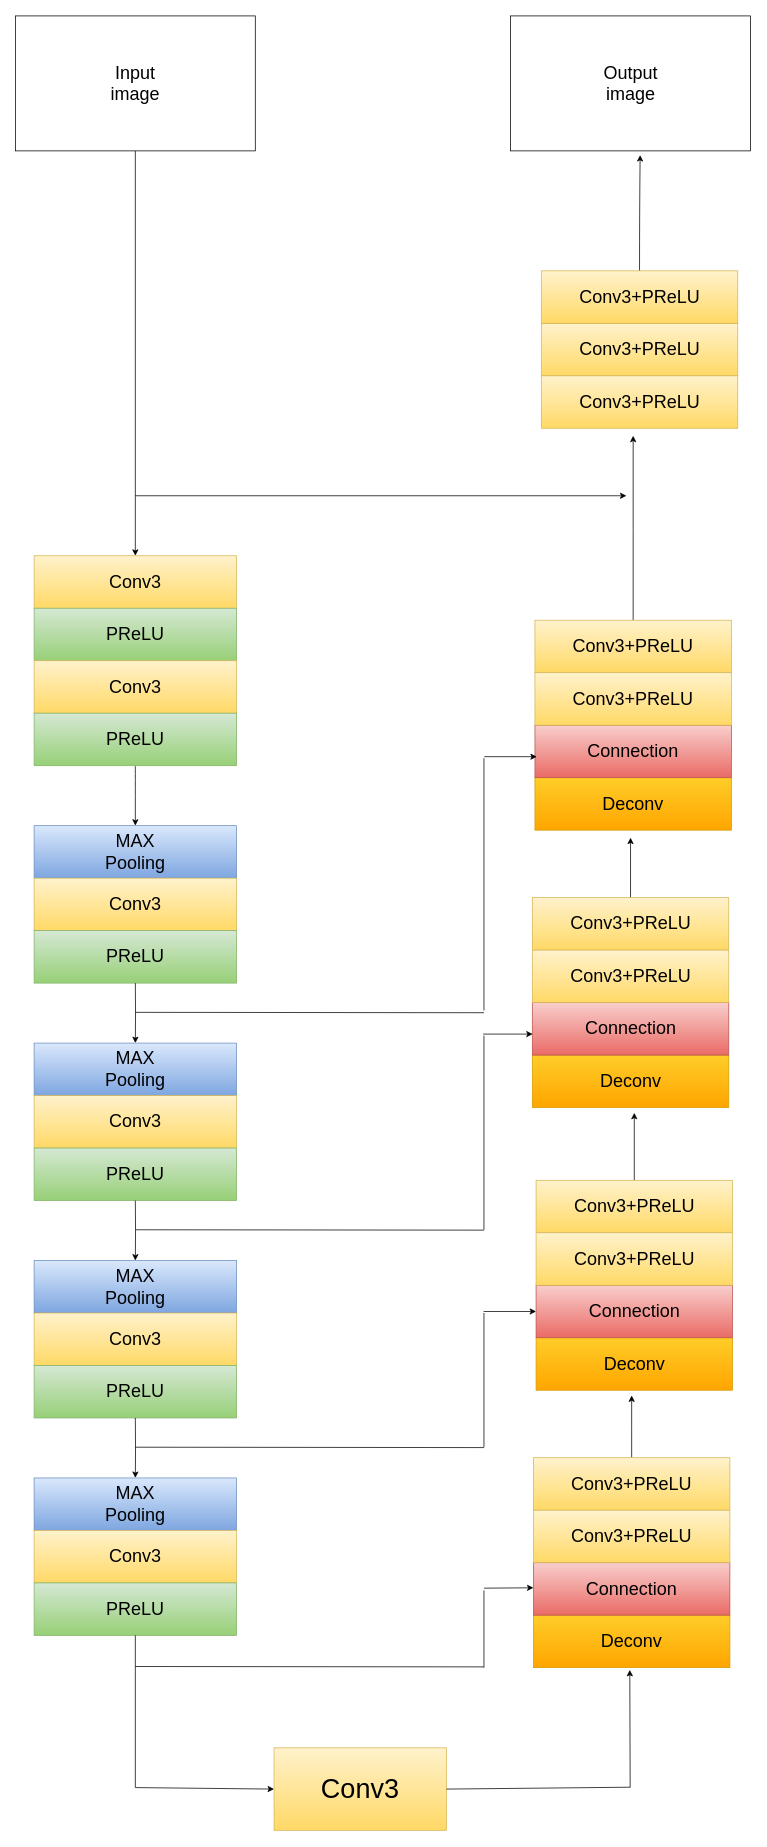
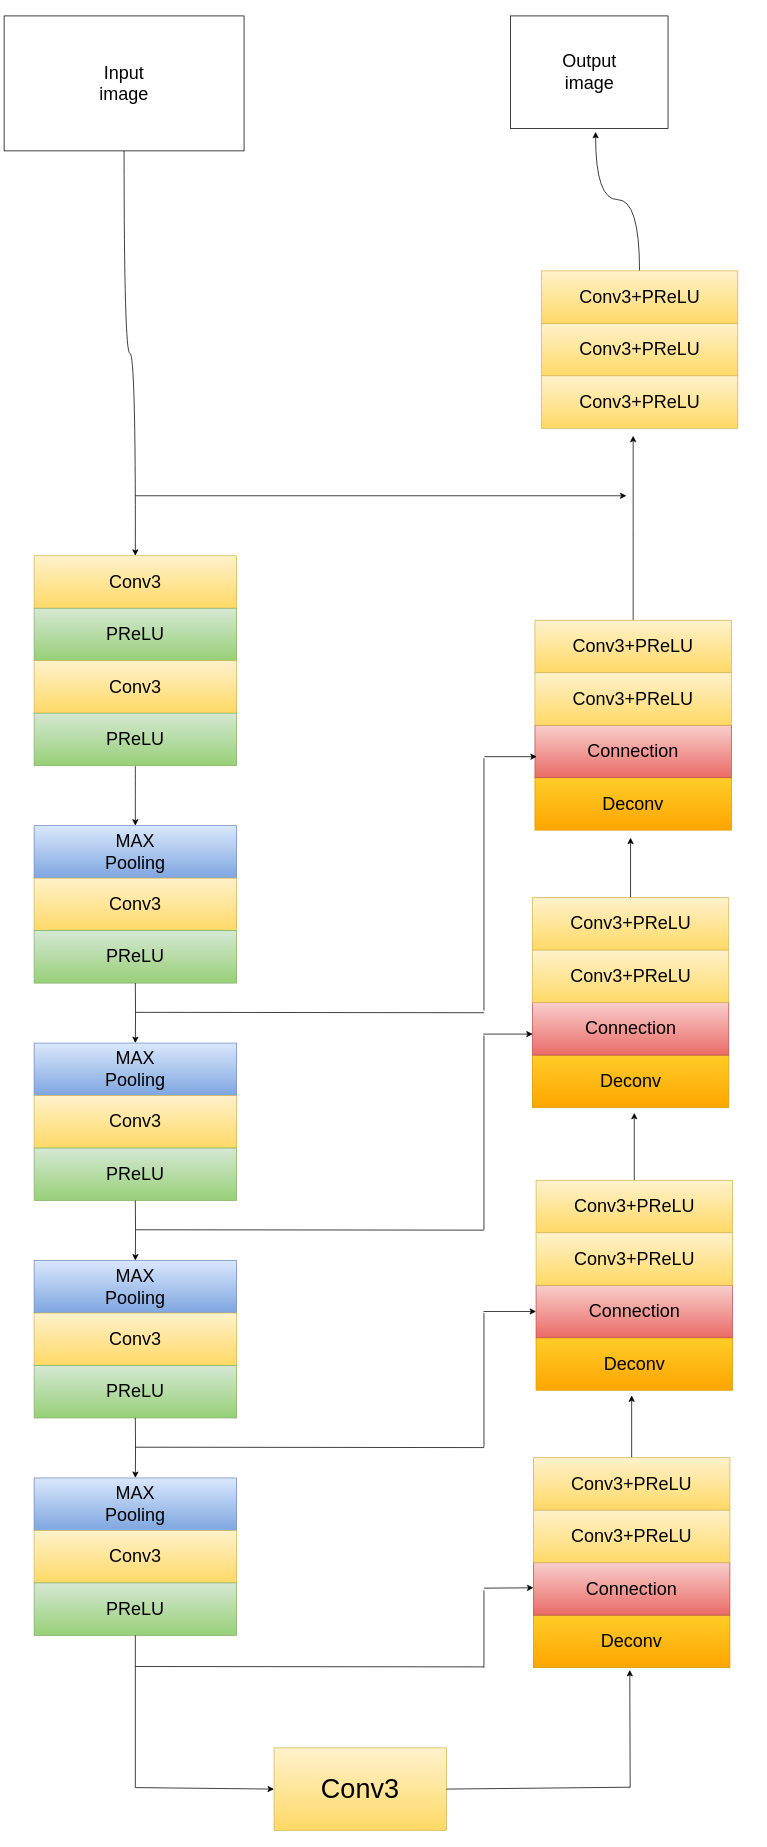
(135, 83) -> (124, 83)
(631, 83) -> (590, 72)
